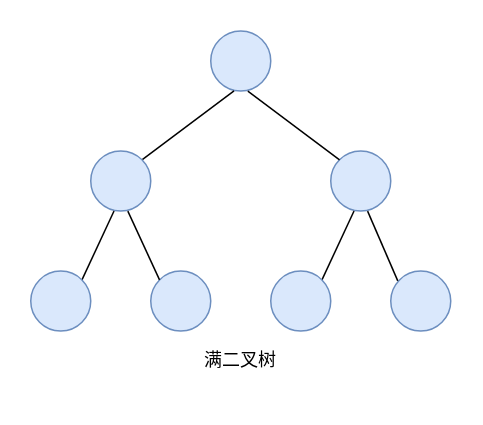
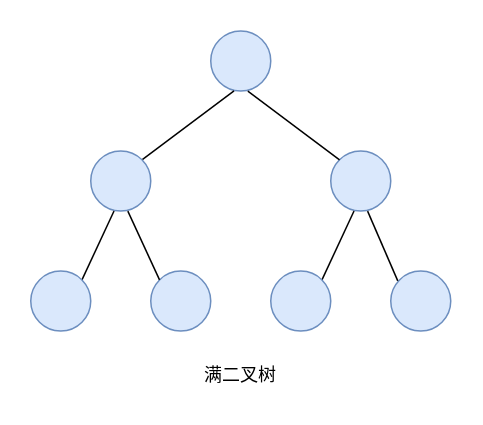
(241, 361) -> (241, 376)
